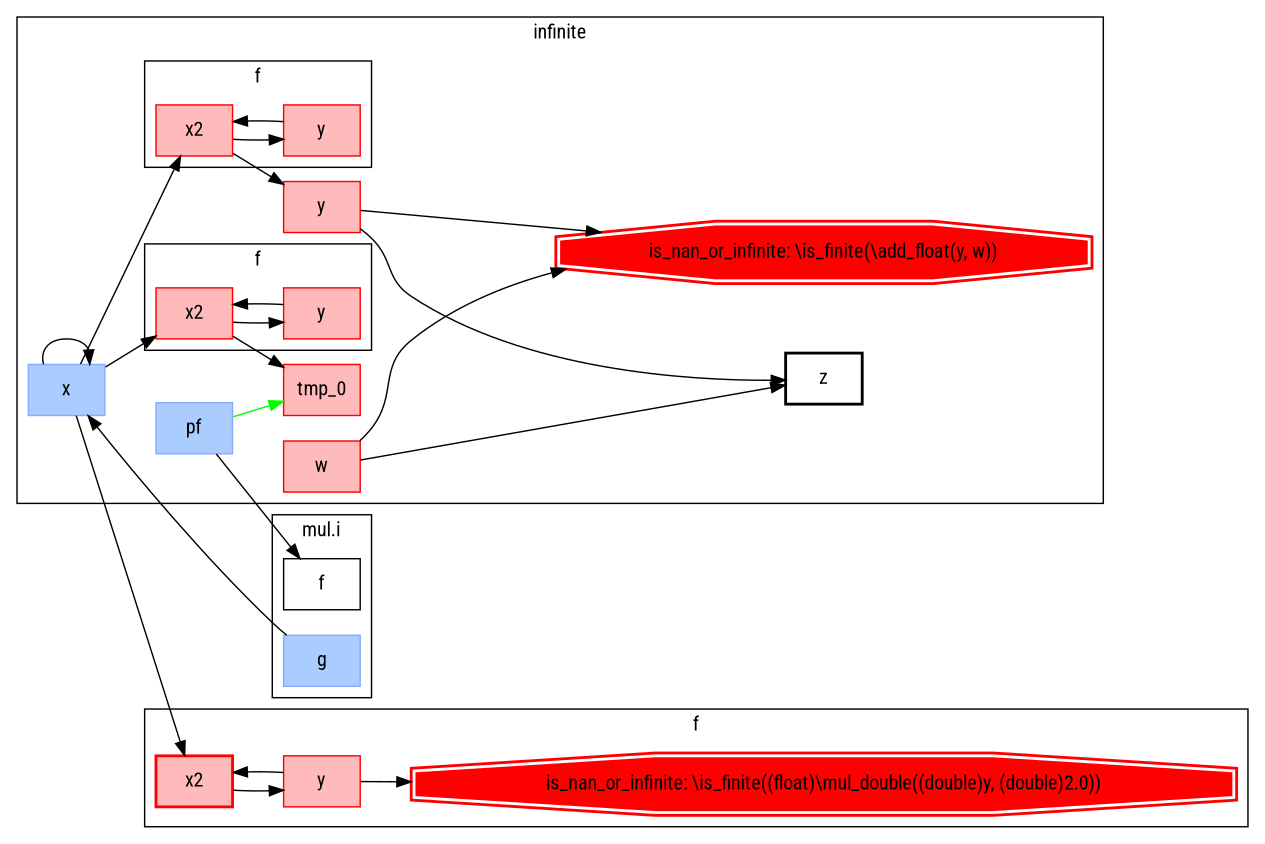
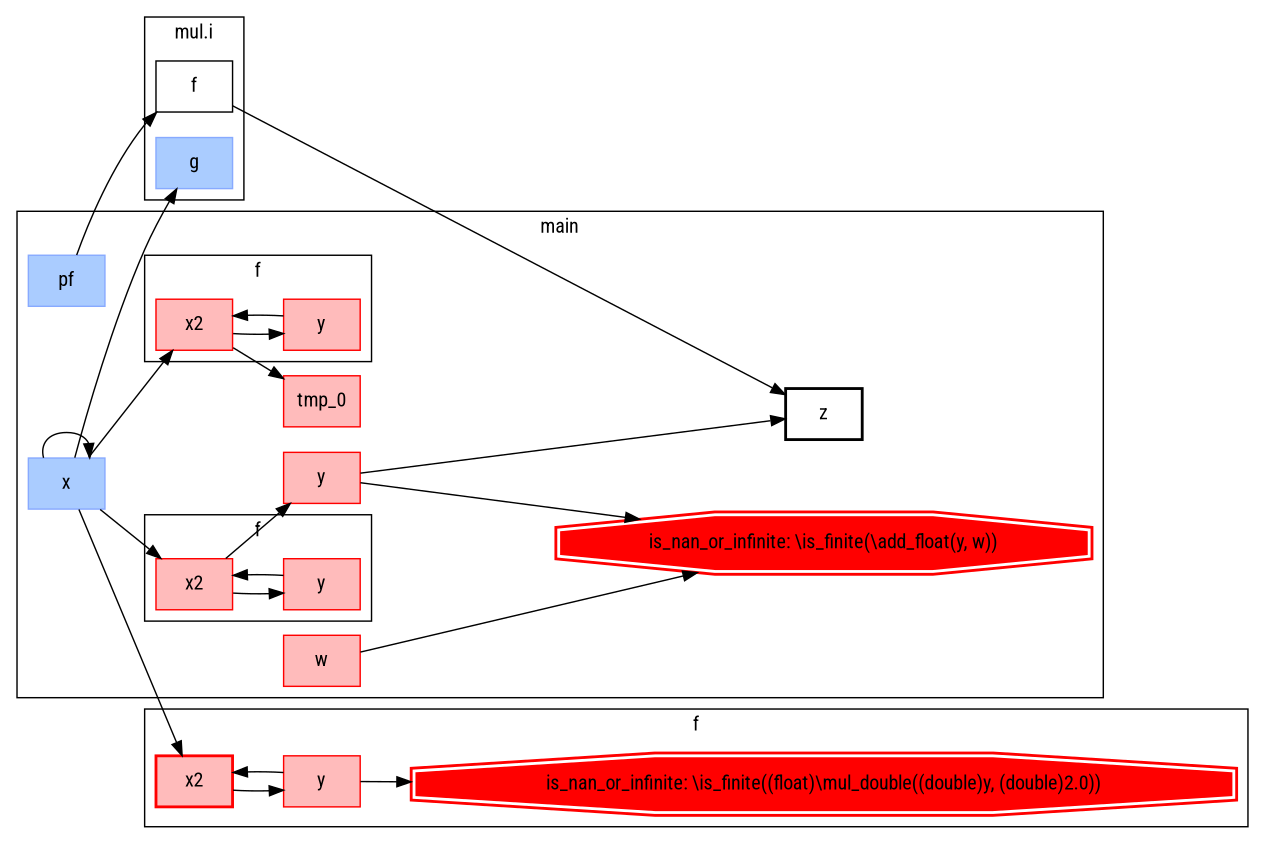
(560, 33) -> (560, 228)
(251, 411) -> none
(566, 424) -> (502, 247)
(188, 535) -> (115, 327)
